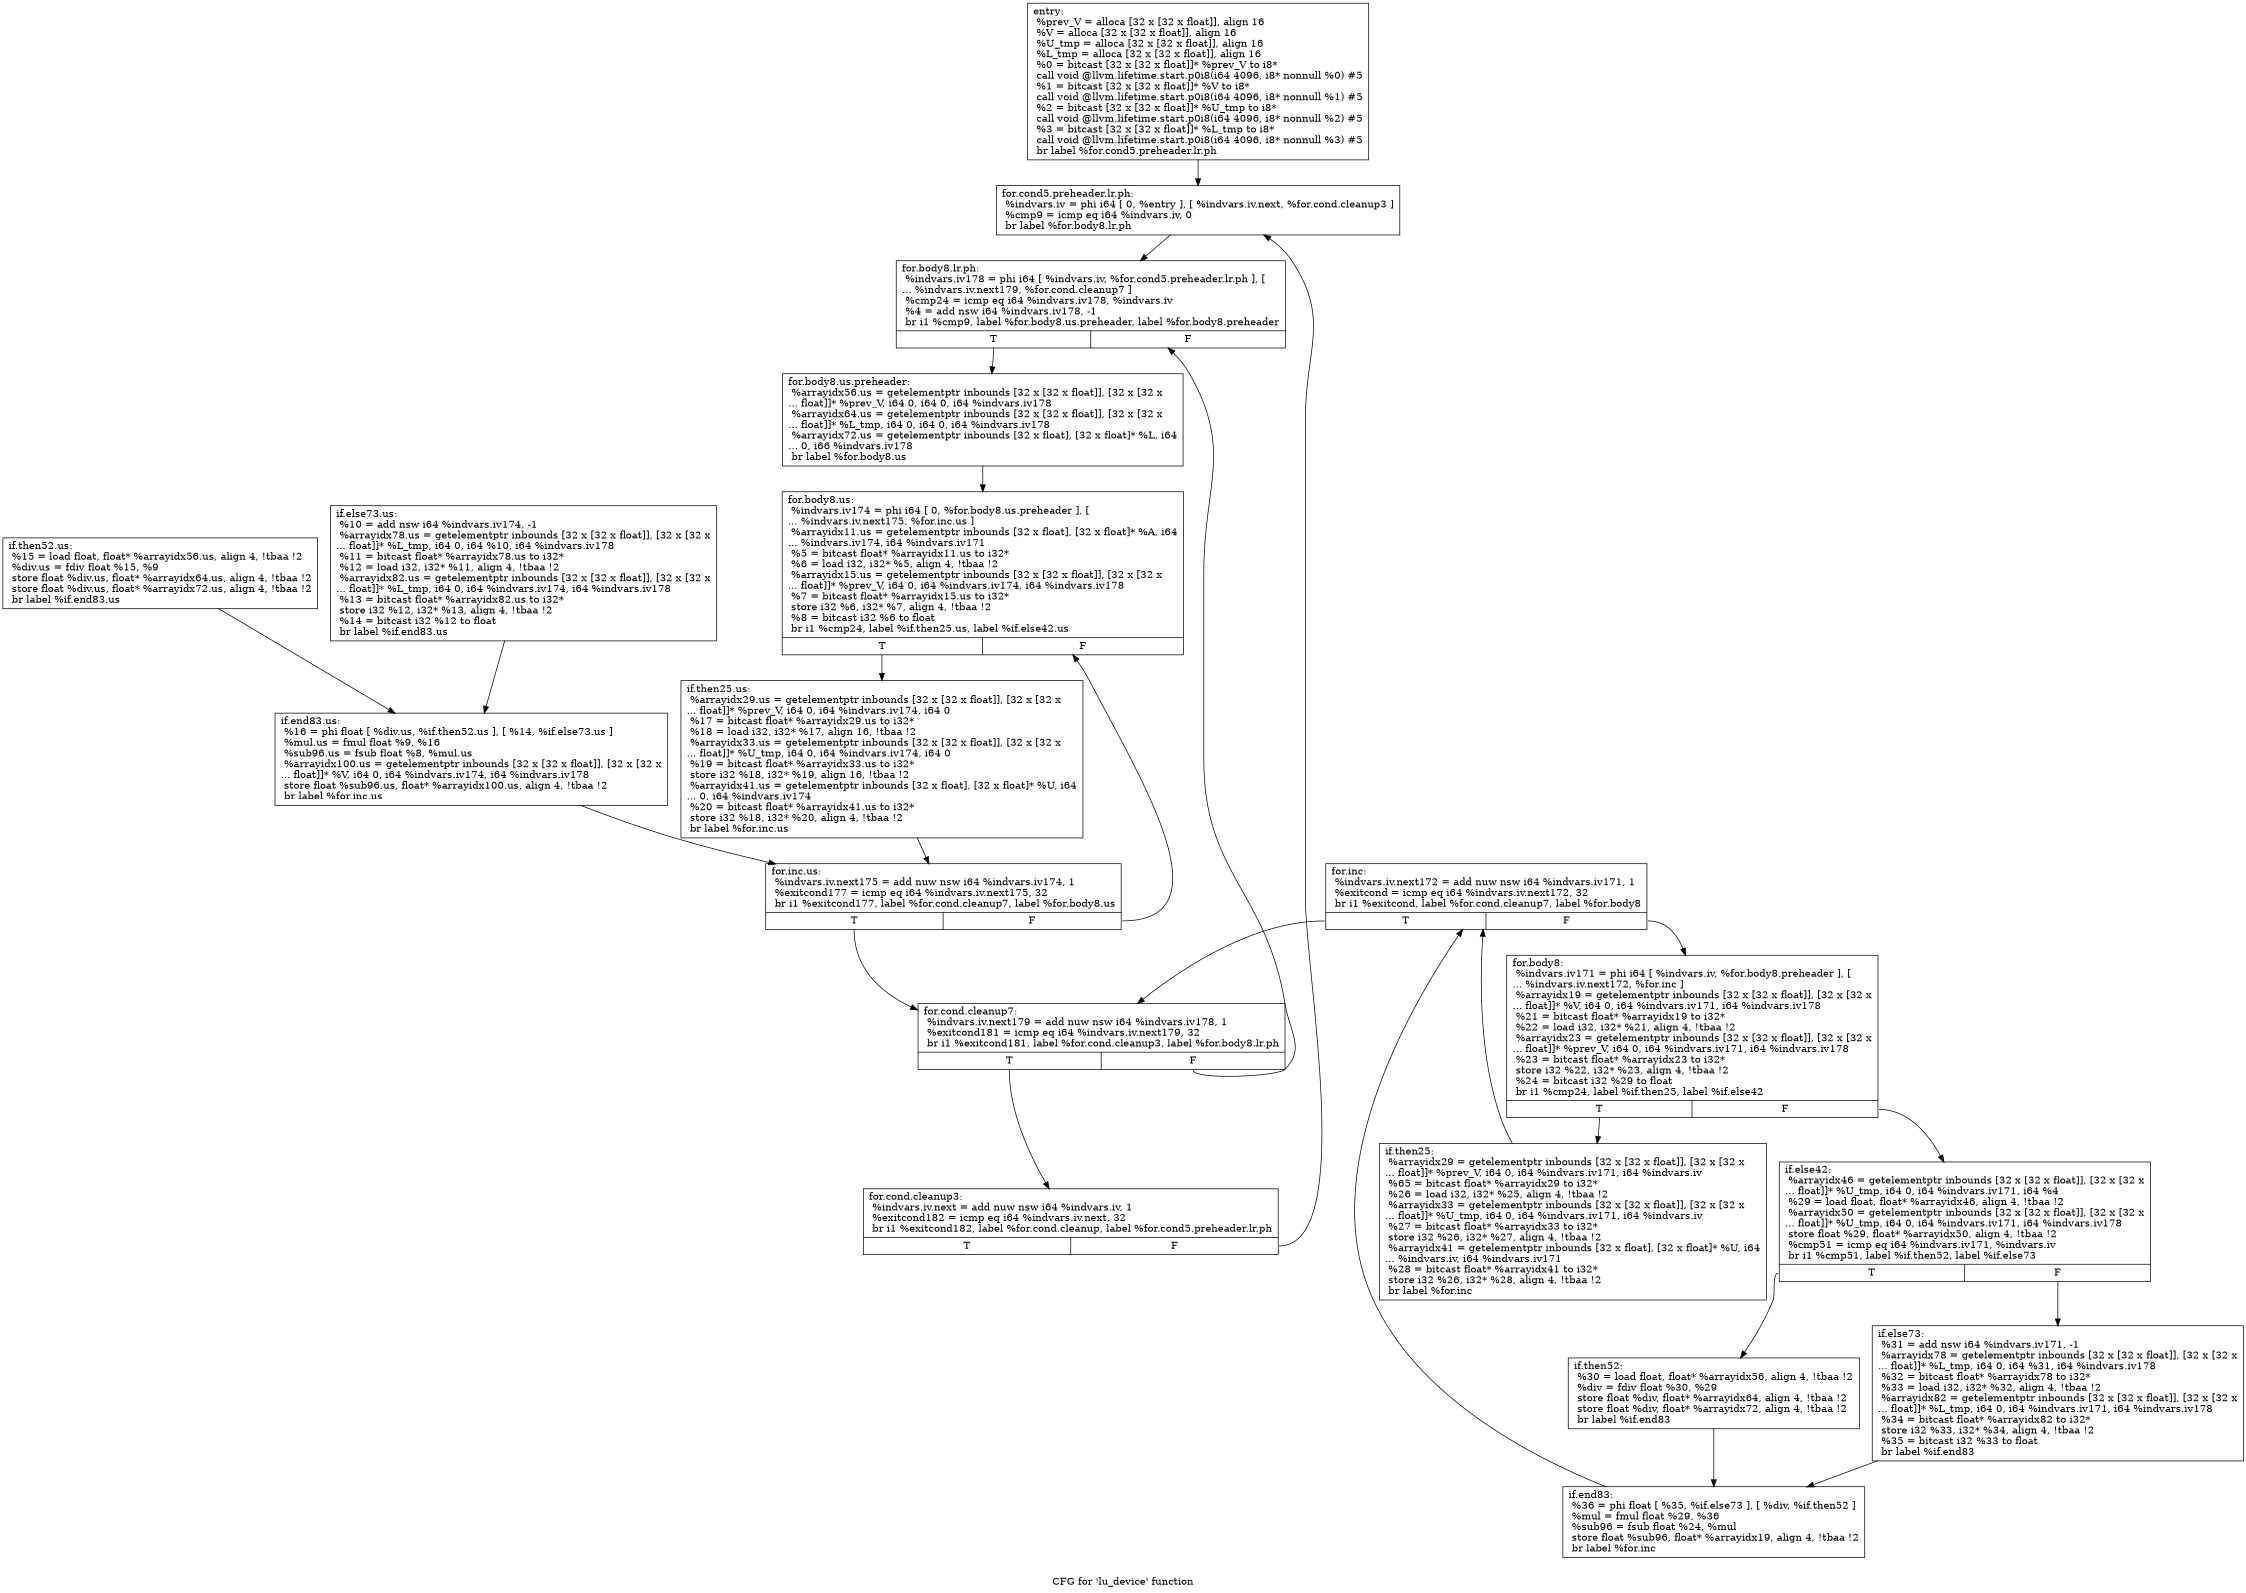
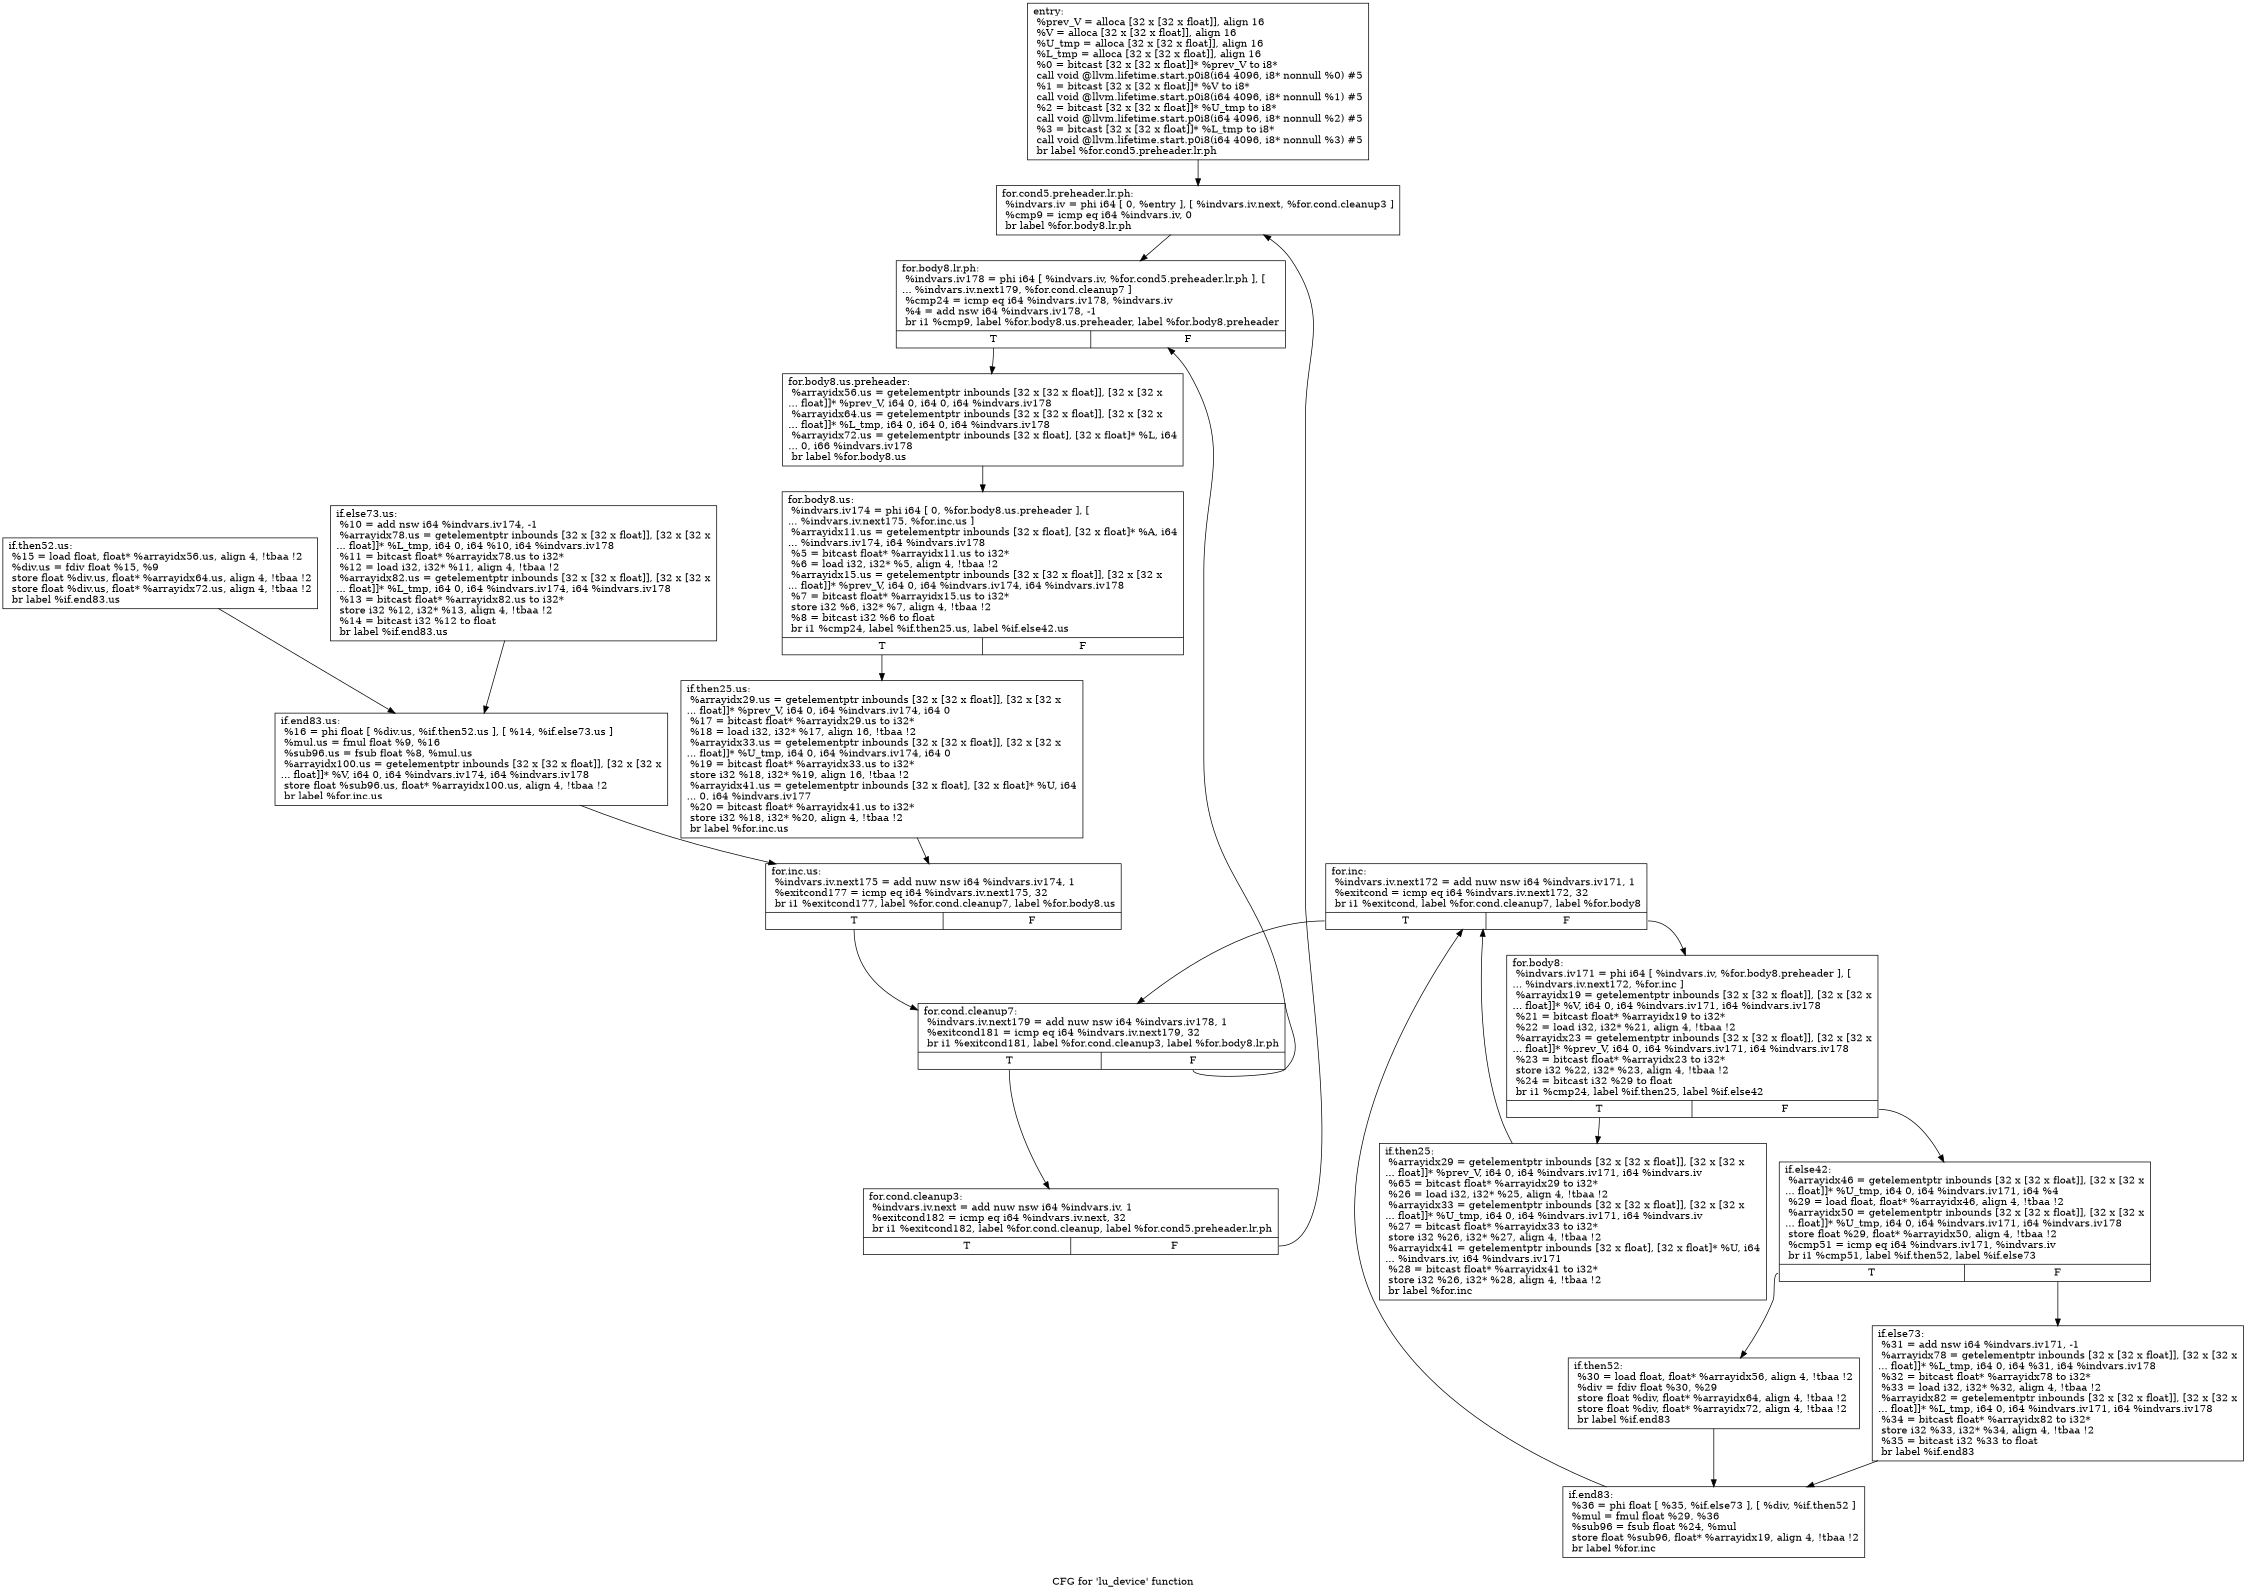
(887, 543) -> (887, 543)
(749, 796) -> (749, 796)
(1150, 799) -> none
